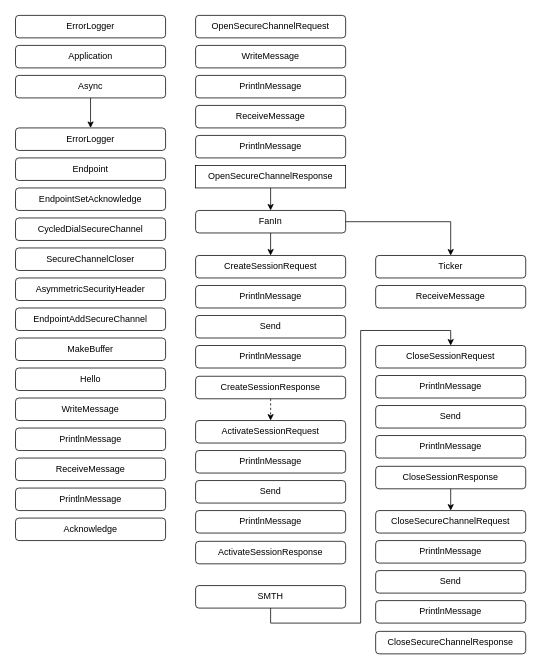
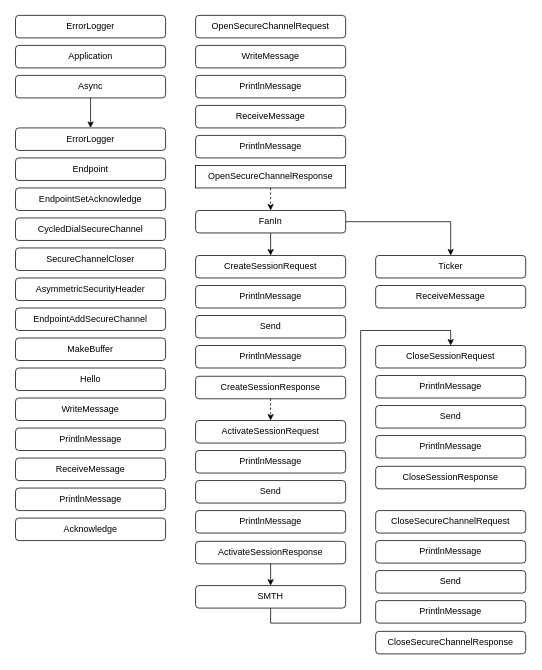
(270, 196) -> (270, 196)
(450, 497) -> none
none -> (270, 572)
